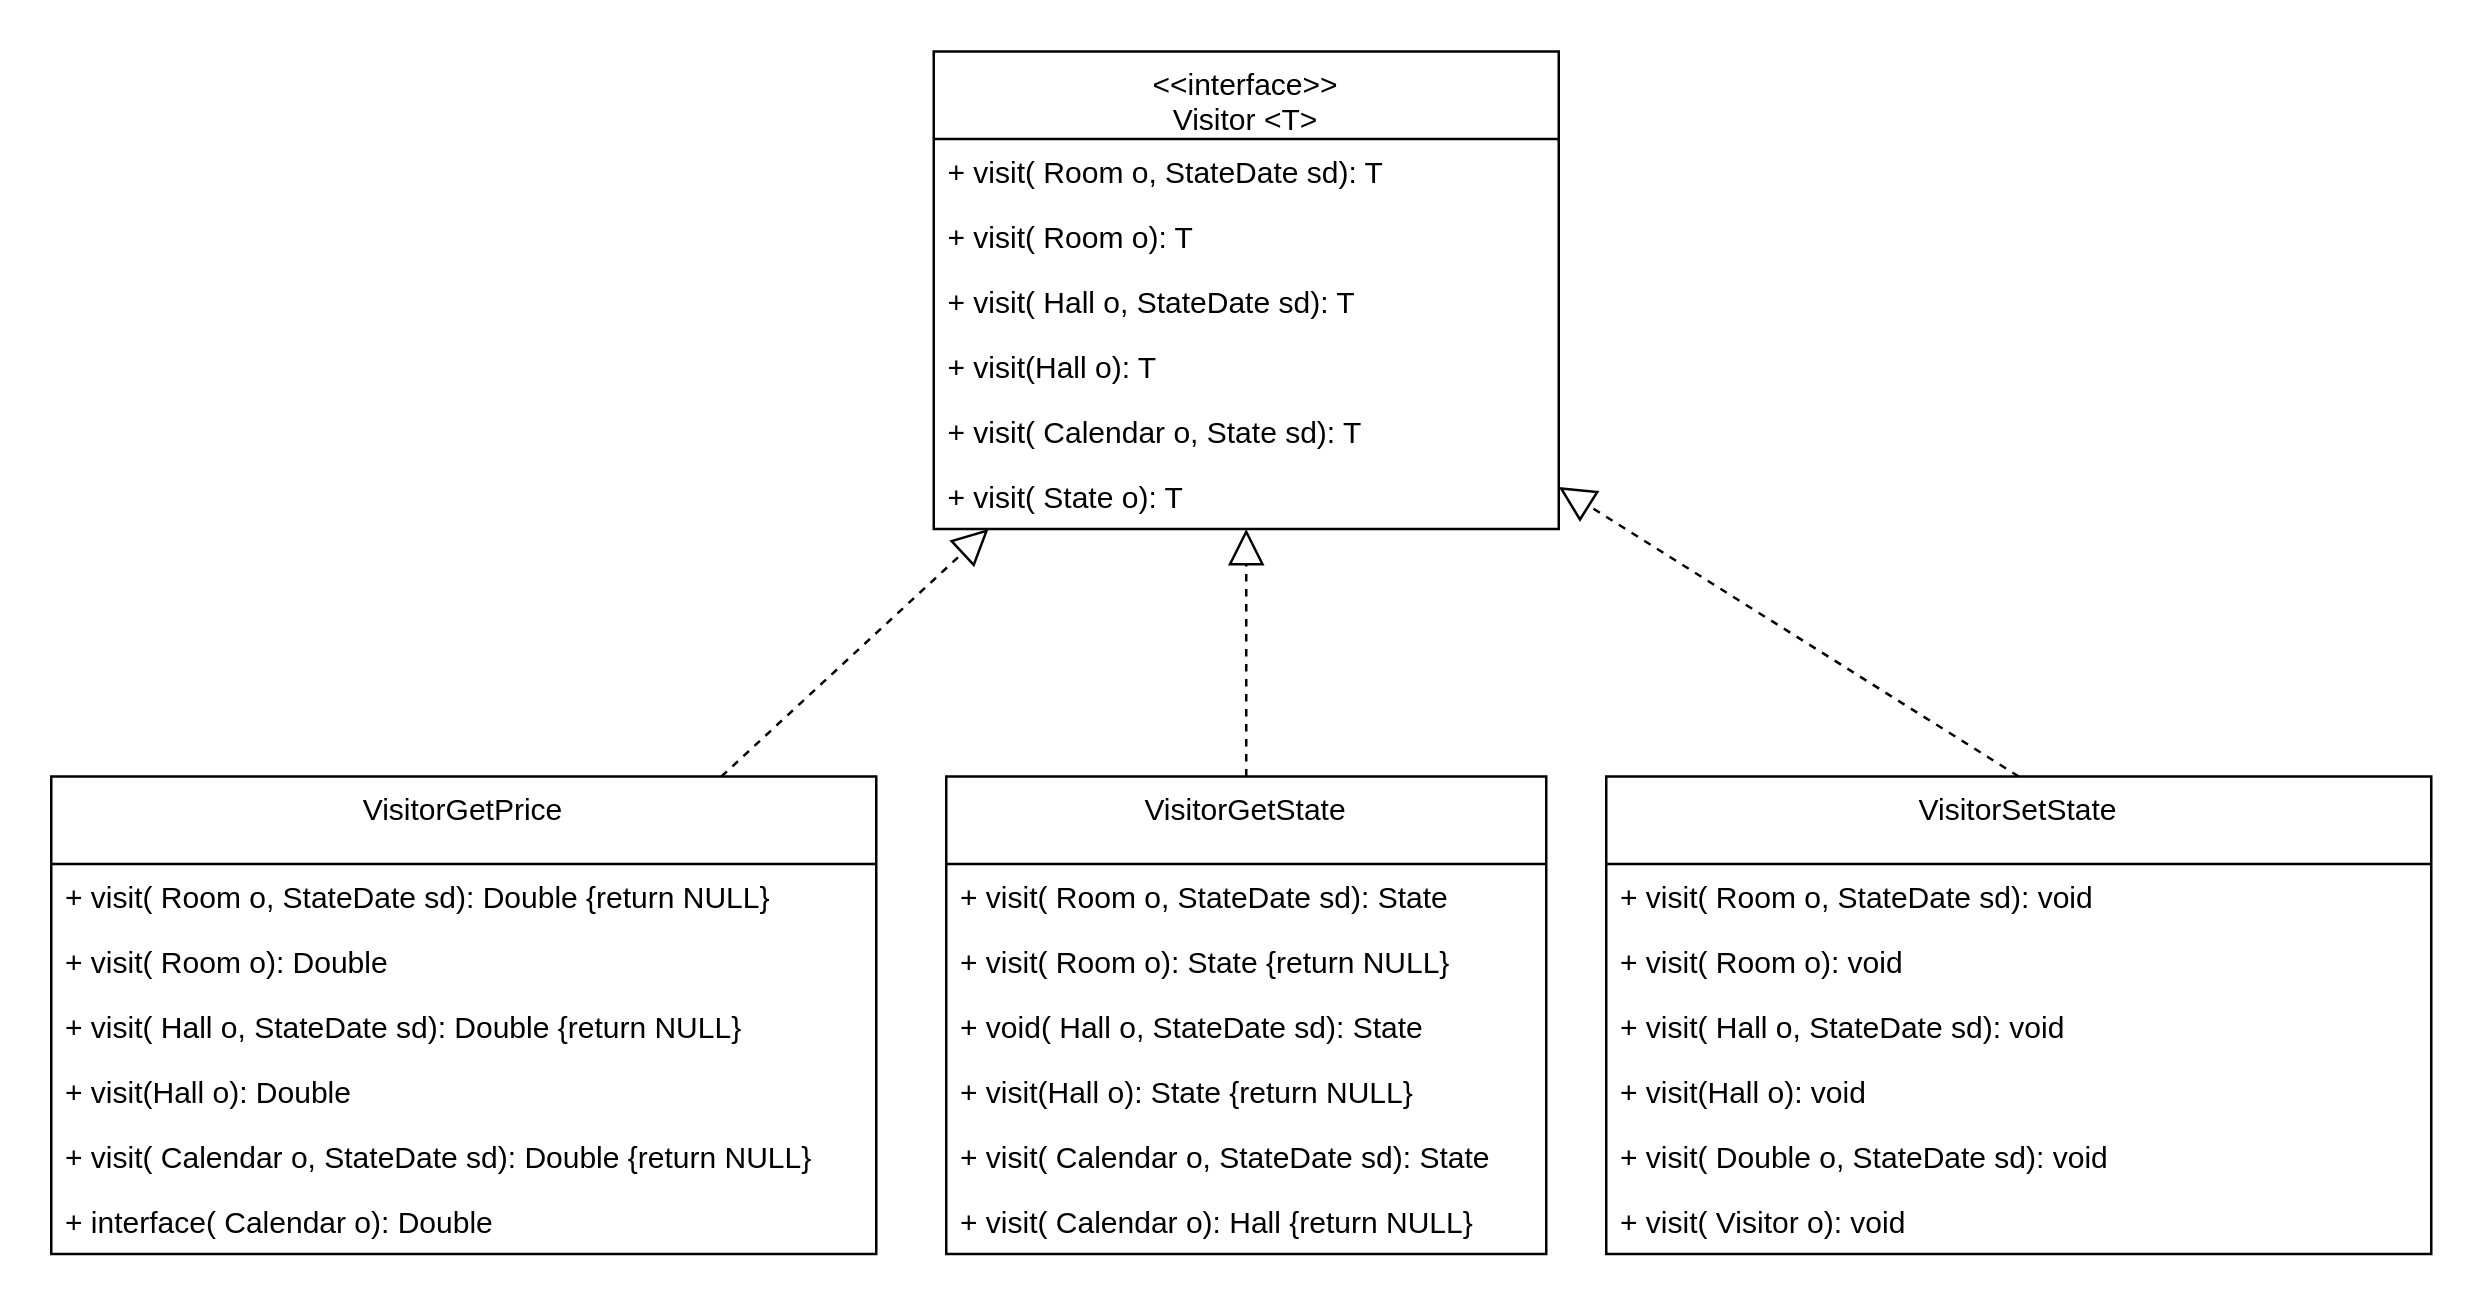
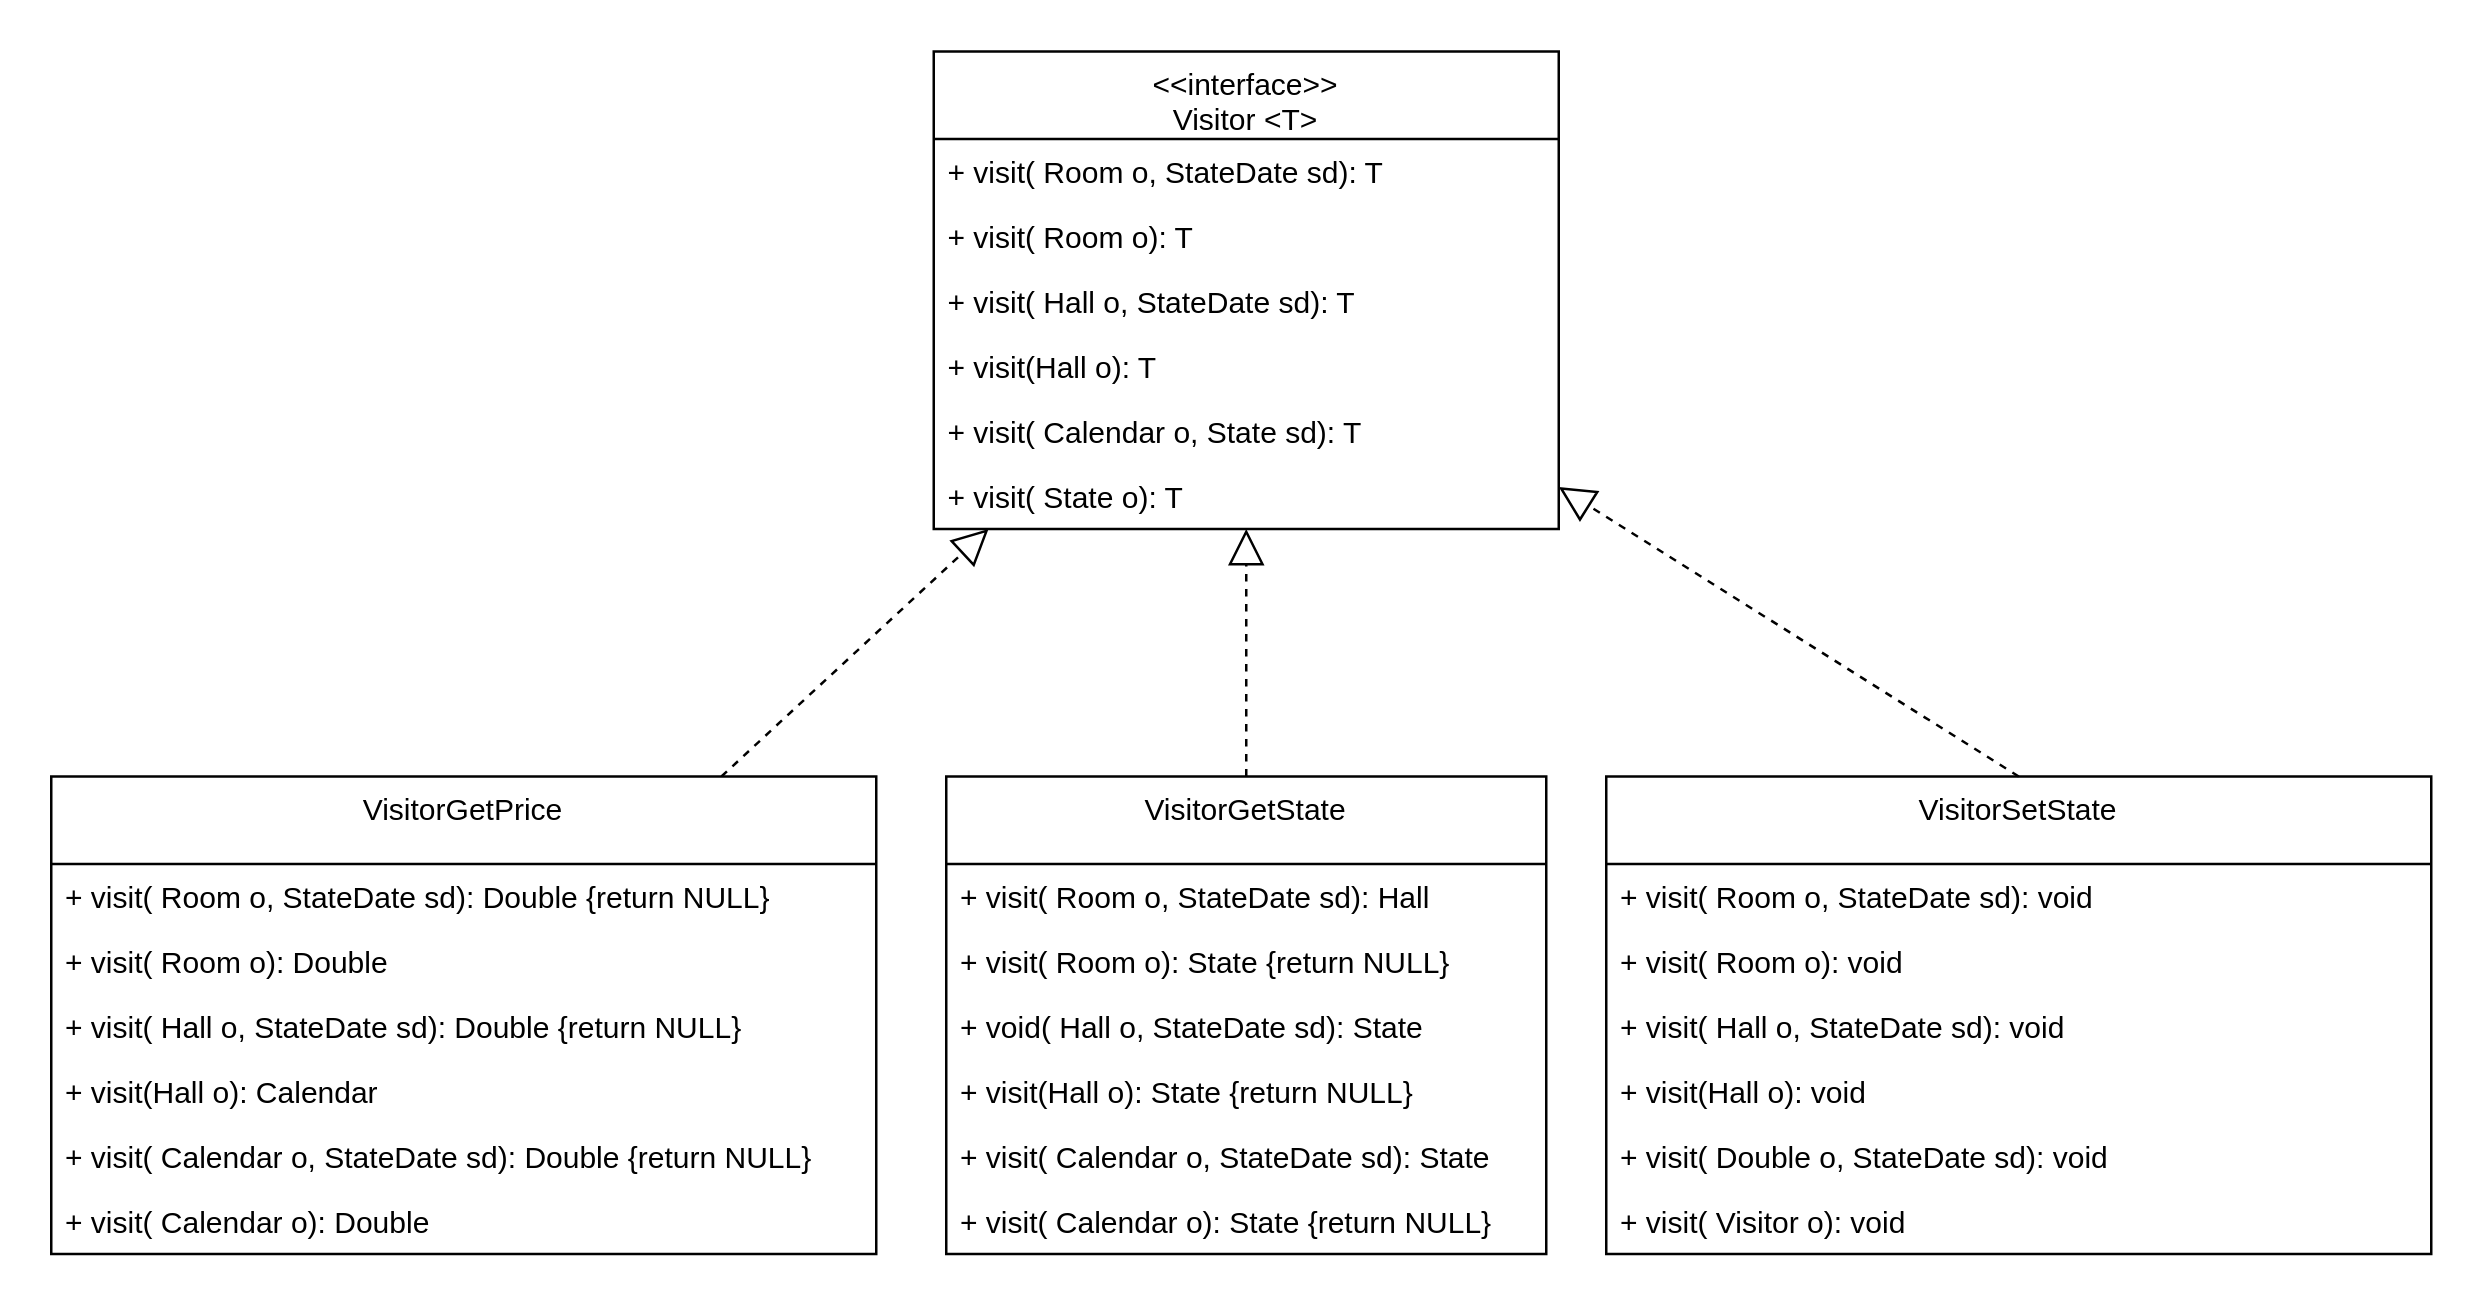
(1232, 898) -> (1216, 898)
(223, 1093) -> (240, 1093)
(303, 1223) -> (265, 1223)
(1249, 1223) -> (1265, 1223)
